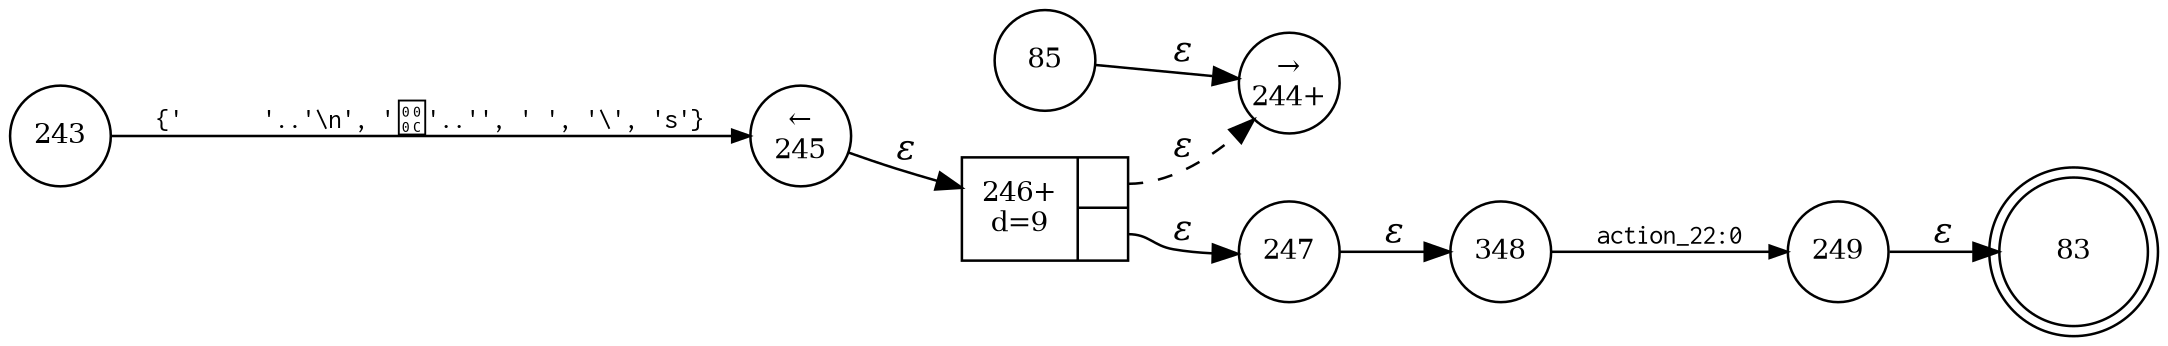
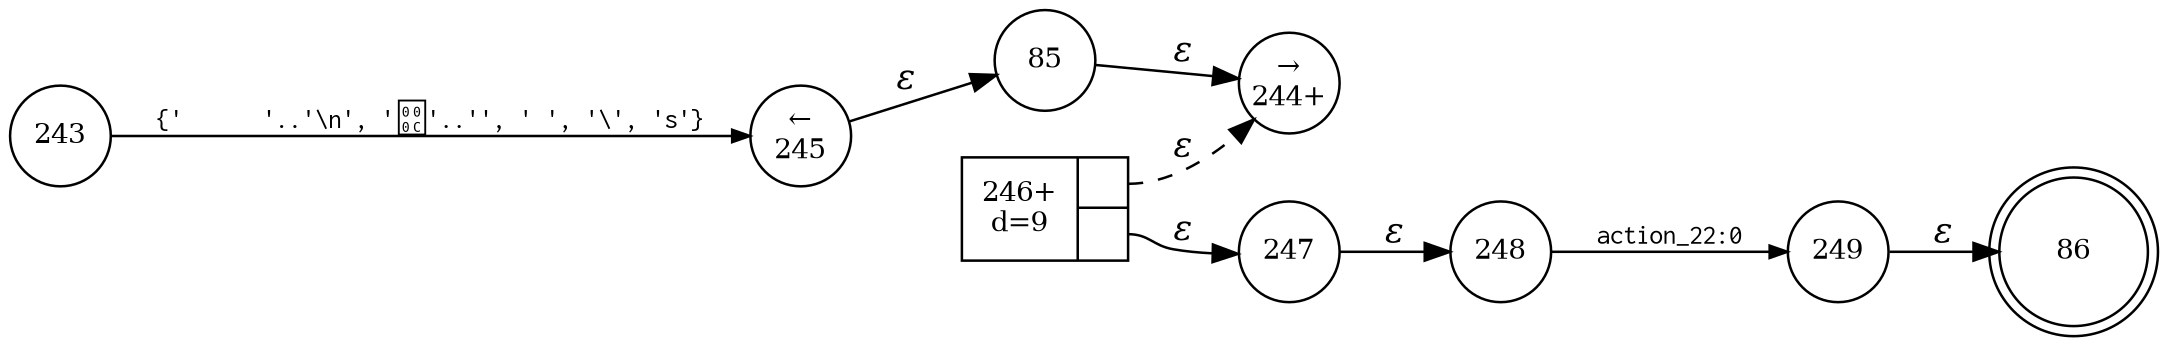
(893, 168) -> (911, 102)
(1501, 252) -> (1501, 252)
(2074, 252) -> (2074, 252)
